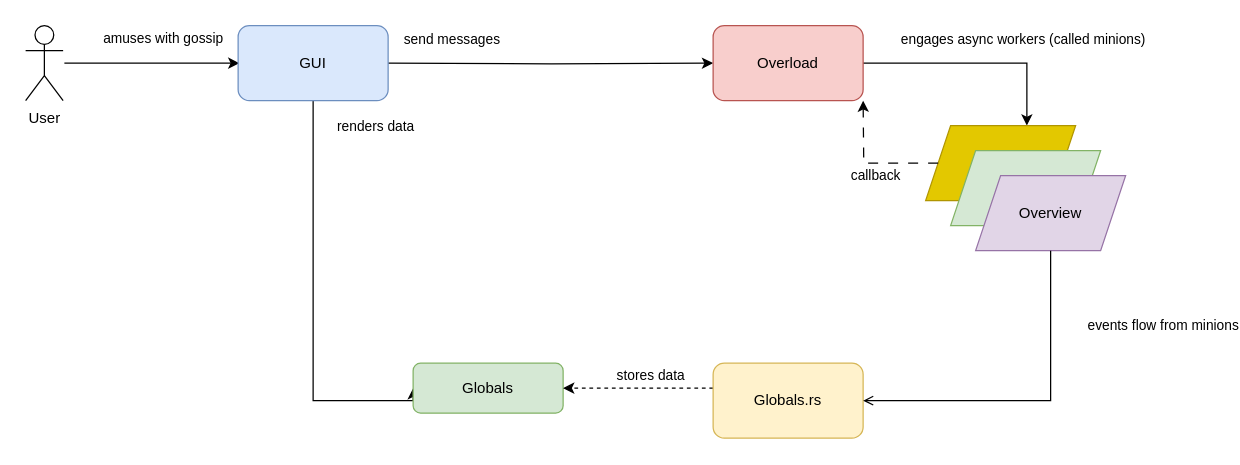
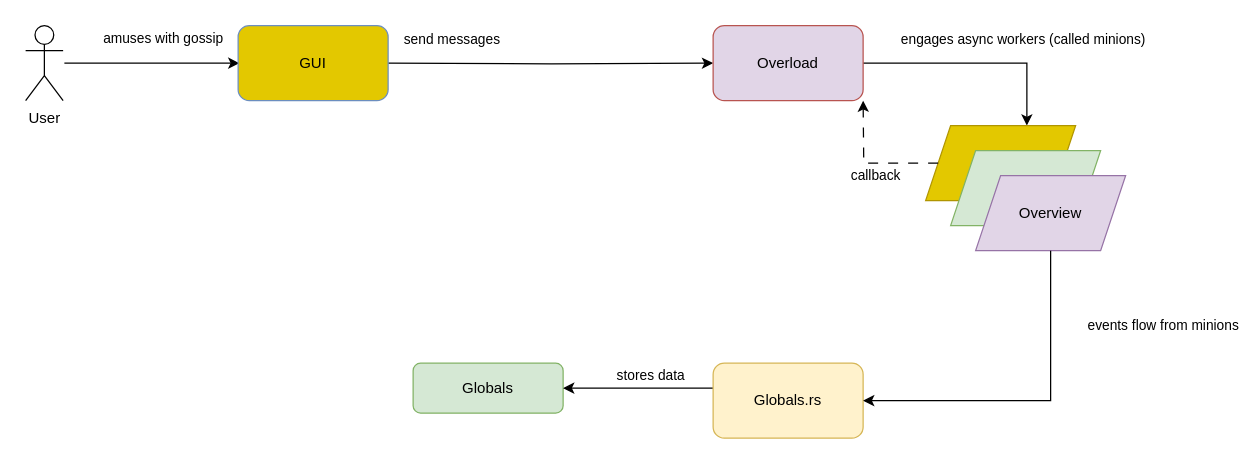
(313, 63) -> (313, 63)
(788, 63) -> (788, 63)
(313, 303) -> none
(641, 388) -> (641, 388)
(870, 401) -> (873, 401)
